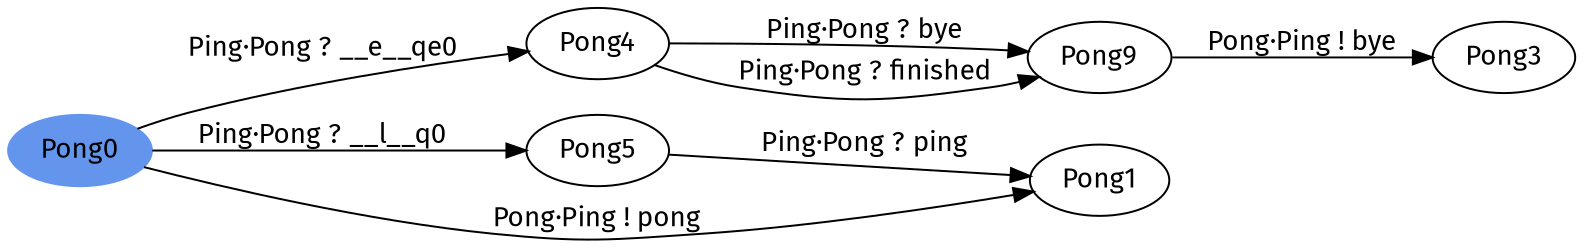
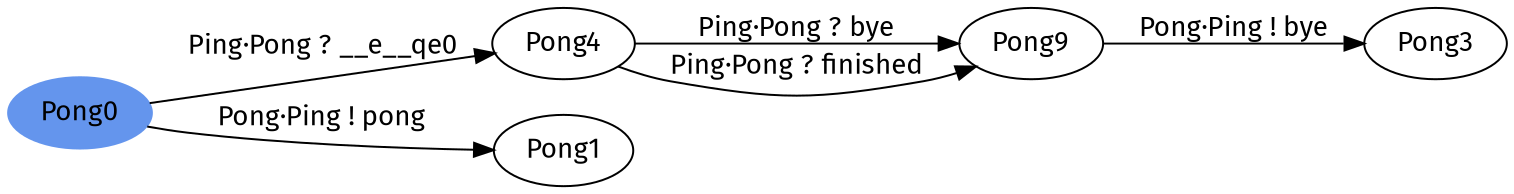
(598, 151) -> none
